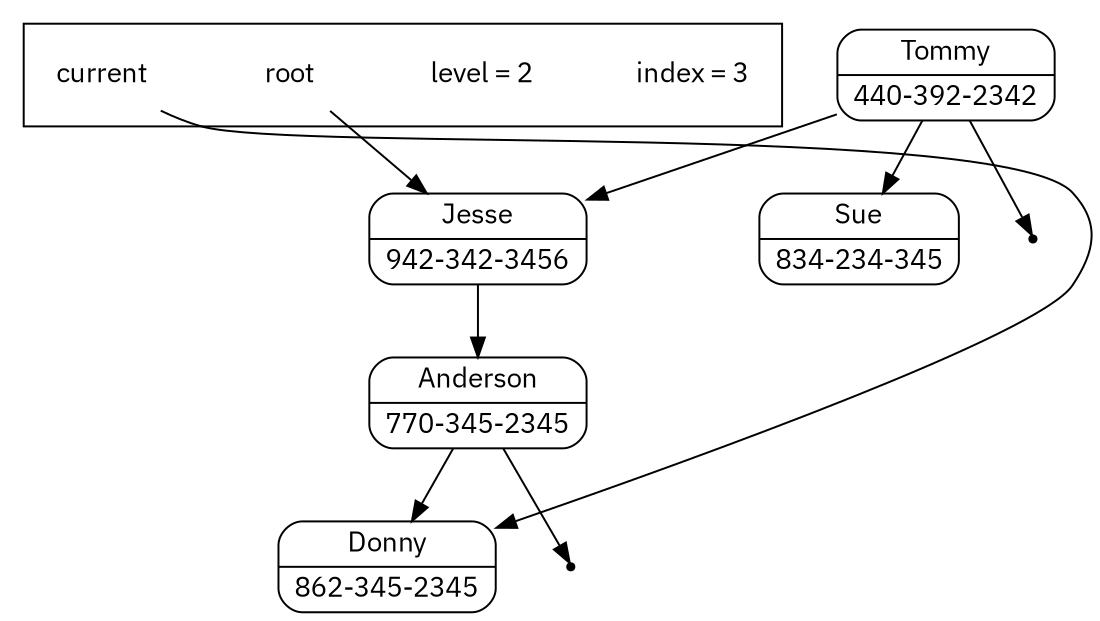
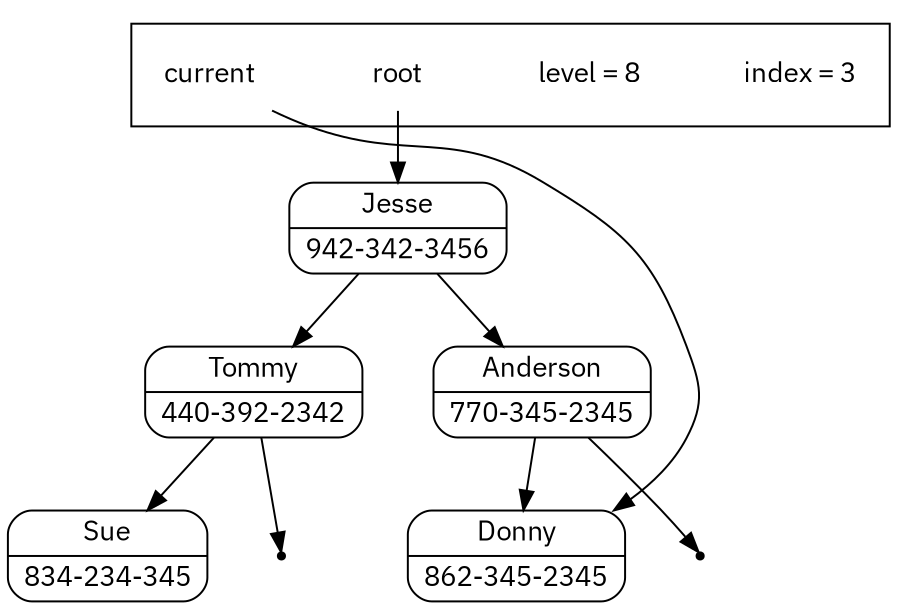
(482, 75) -> (590, 75)
(710, 158) -> (333, 303)
